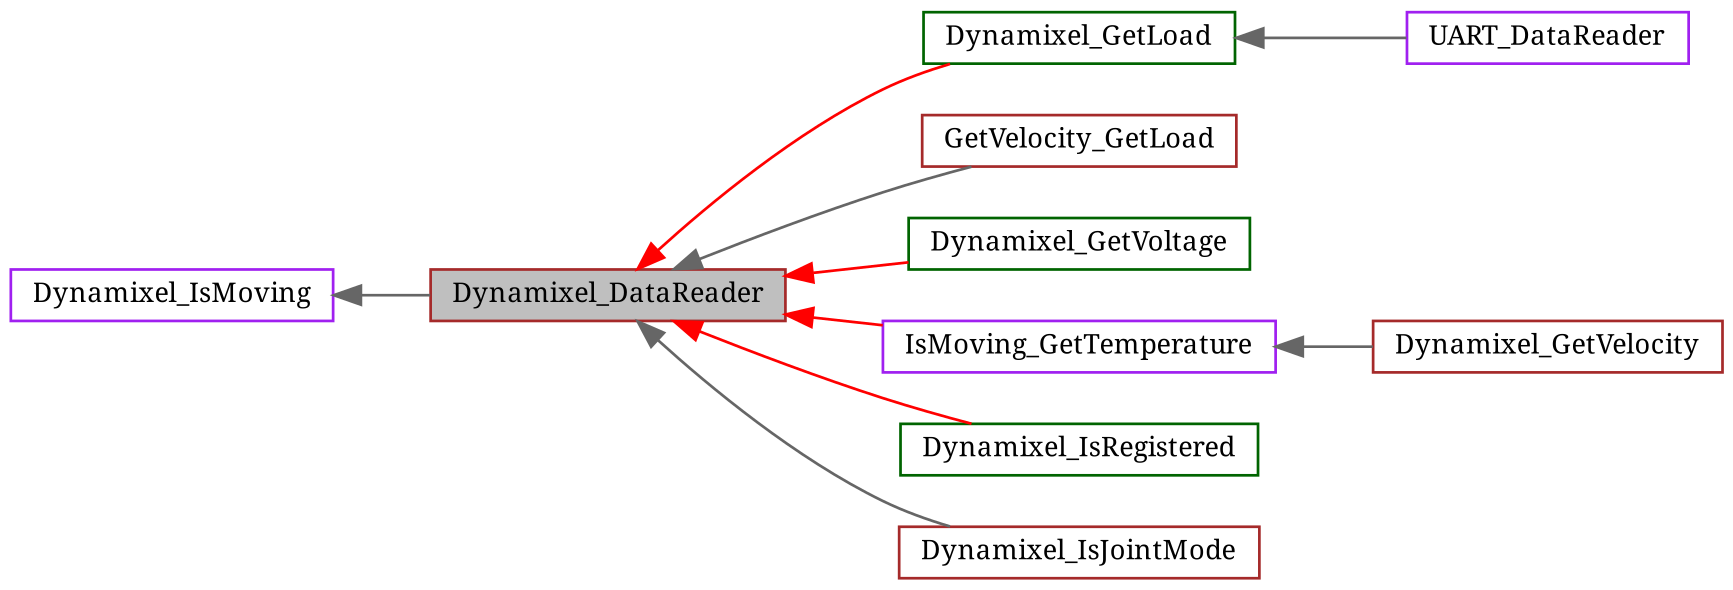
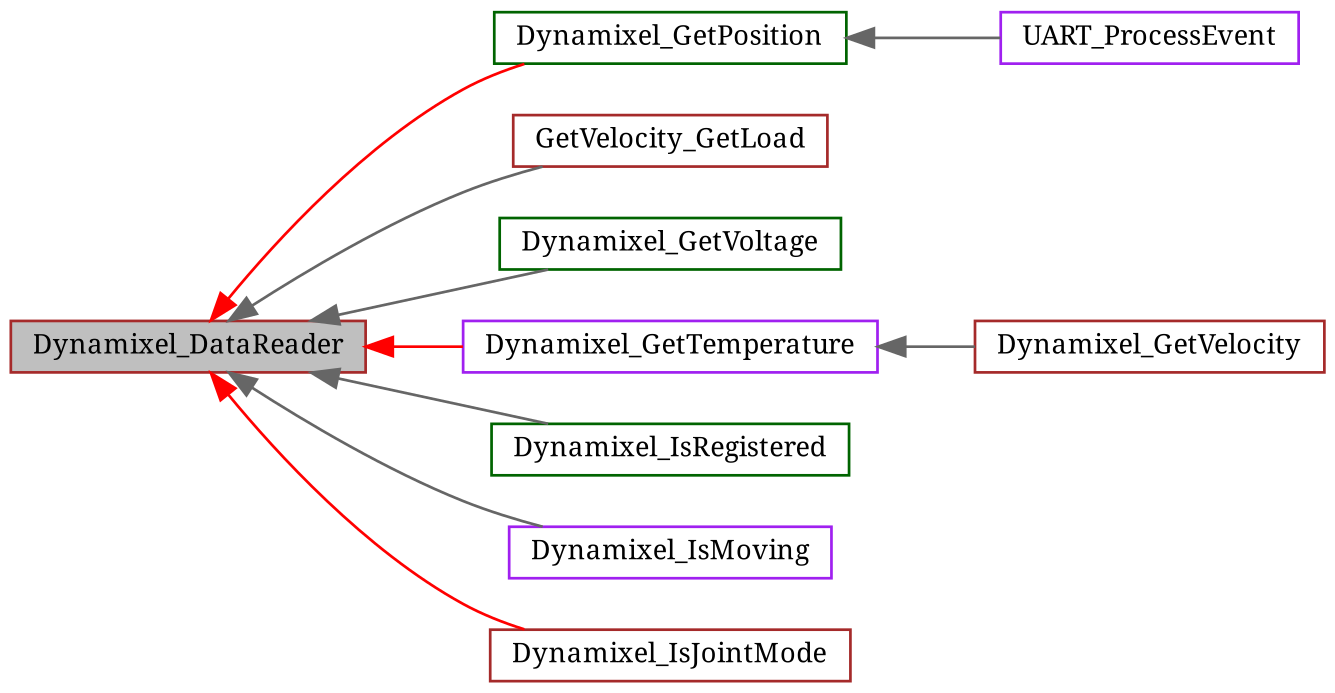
(1079, 38) -> (670, 38)
(1548, 38) -> (1150, 38)
(861, 268) -> (443, 292)
(396, 295) -> (392, 469)
(1079, 347) -> (670, 347)
(834, 382) -> (443, 401)
(795, 449) -> (361, 532)
